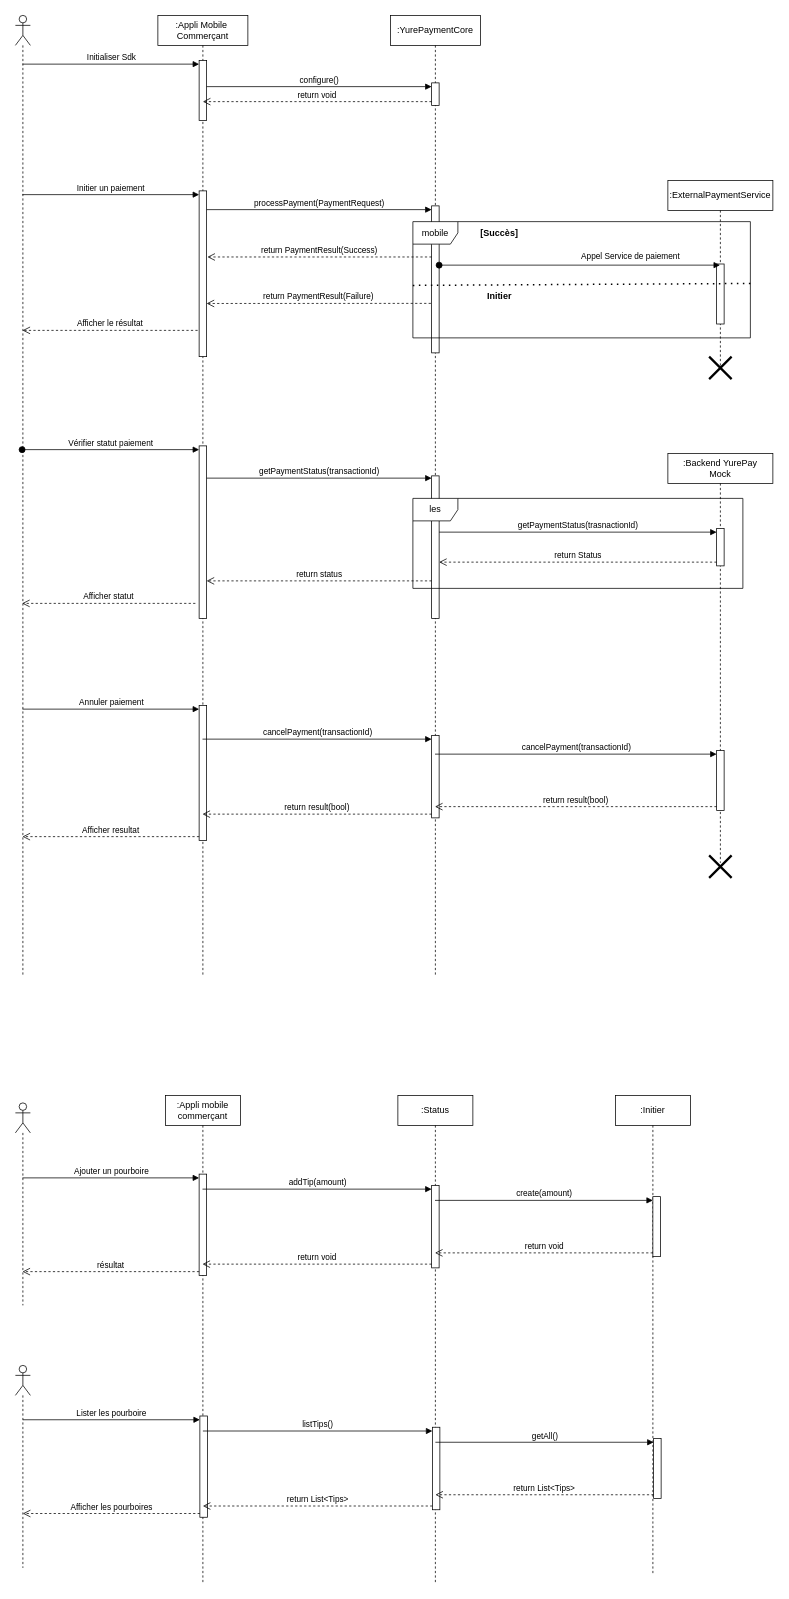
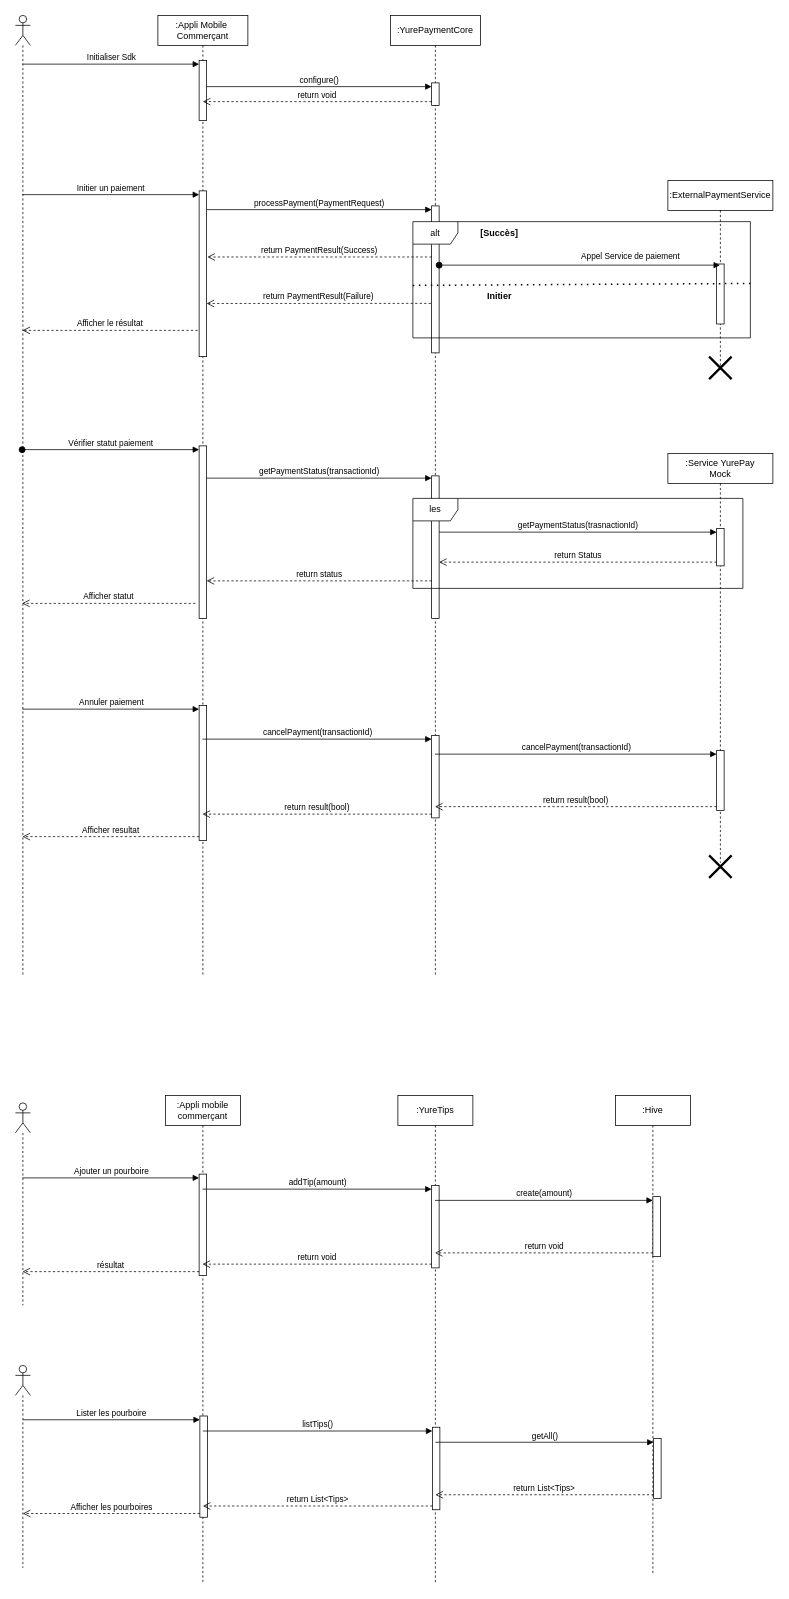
(435, 233) -> (435, 233)
(720, 468) -> (720, 468)
(435, 1110) -> (435, 1110)
(653, 1110) -> (653, 1110)
